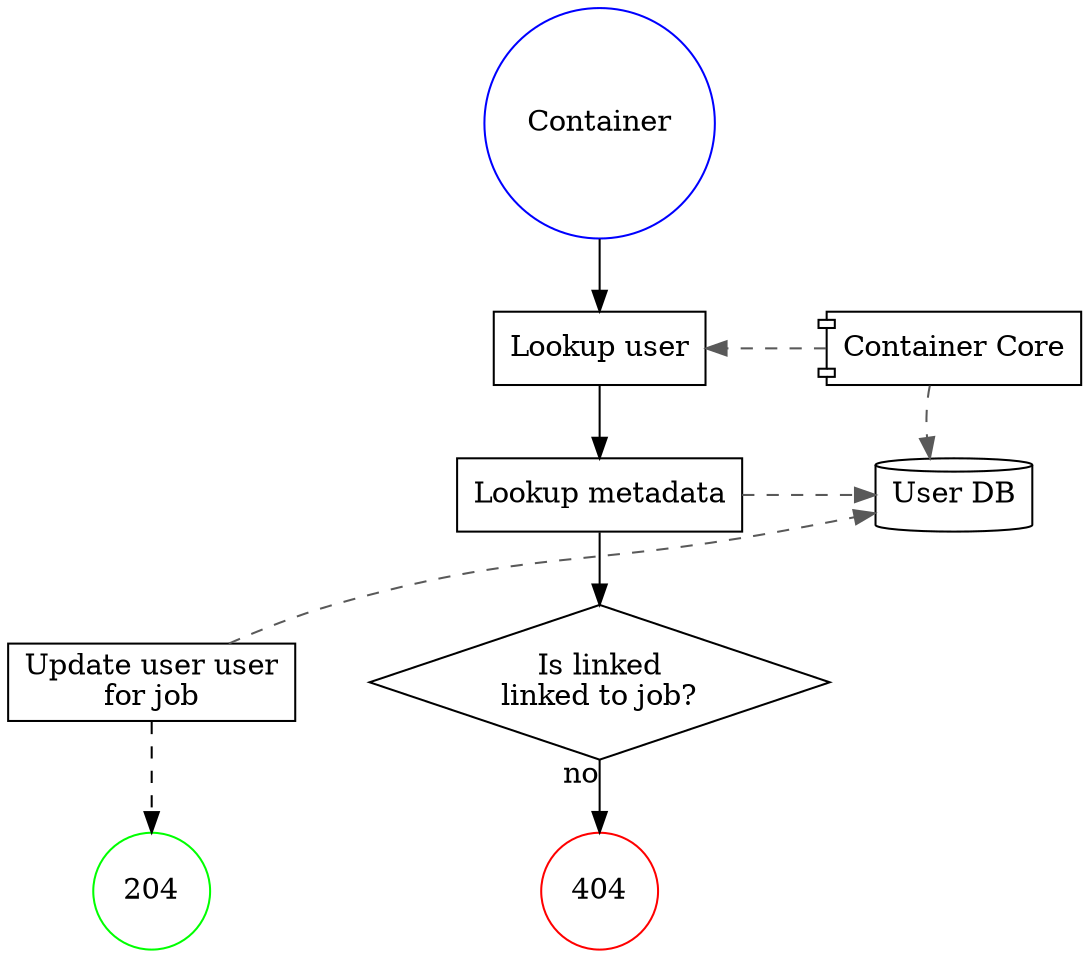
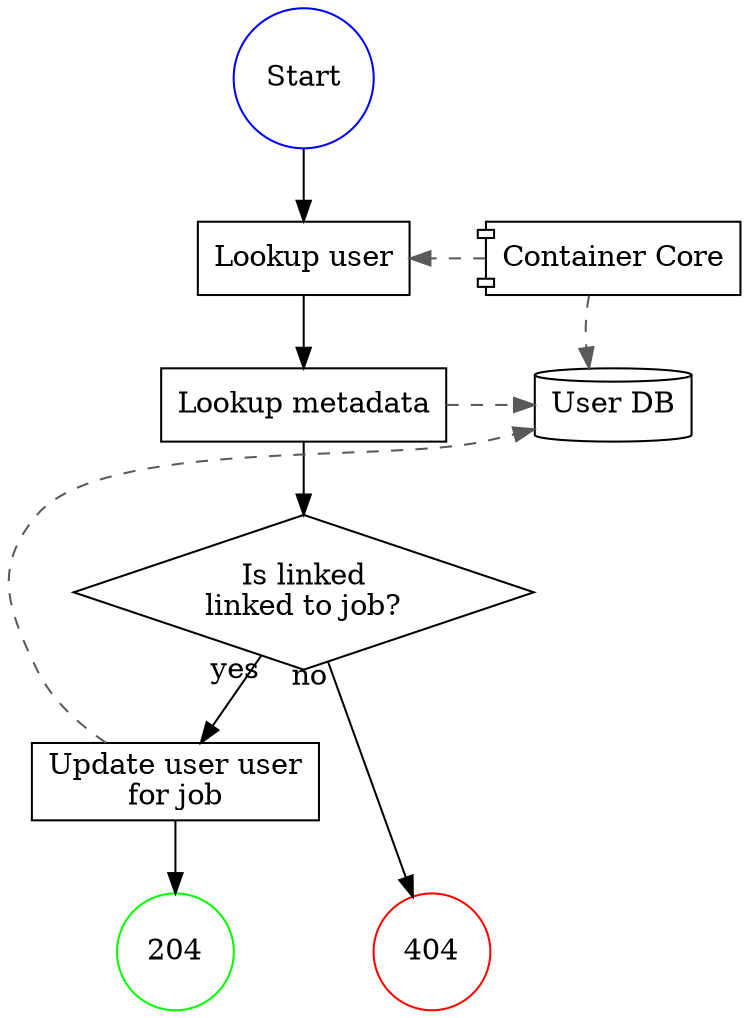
(600, 123) -> (304, 78)
none -> (237, 691)
(152, 767) -> (175, 847)
